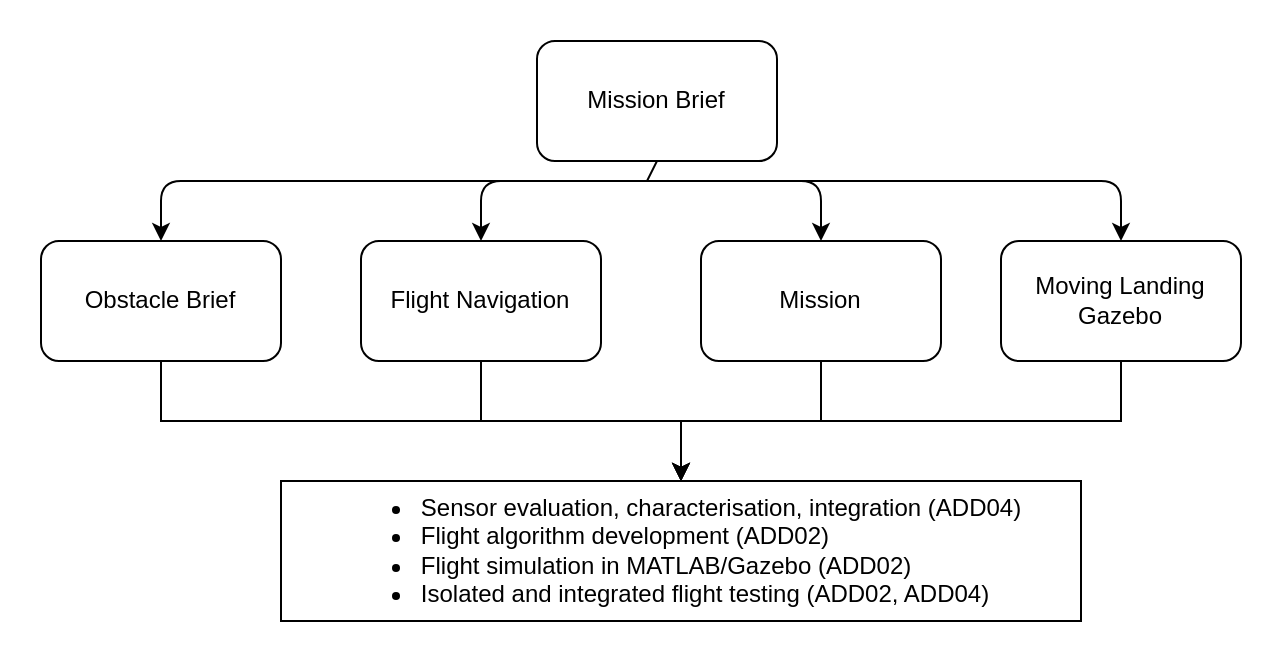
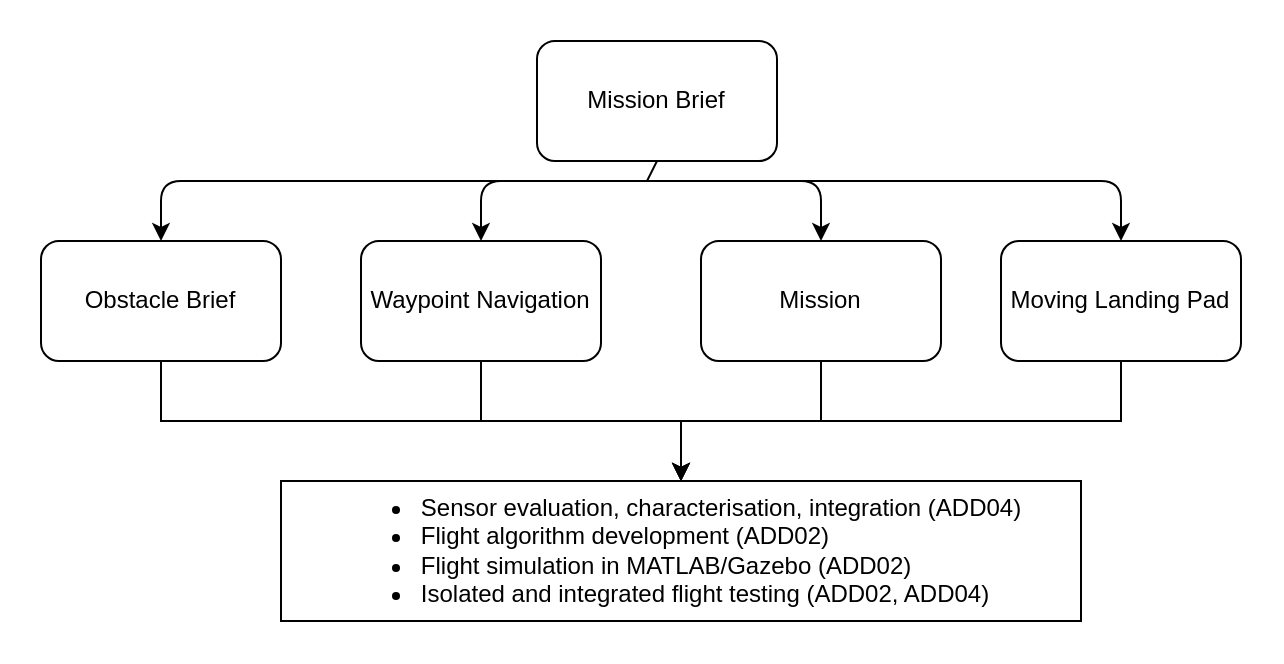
(481, 301) -> (481, 301)
(1121, 301) -> (1121, 301)
